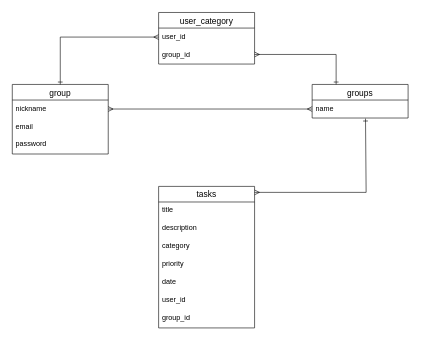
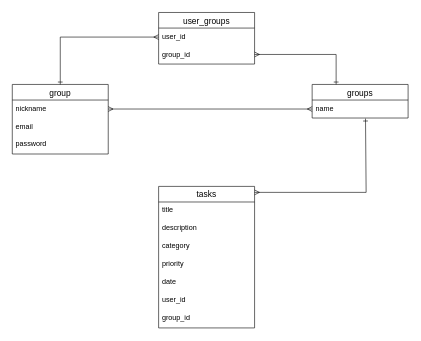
(206, 21) -> (206, 21)
